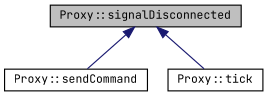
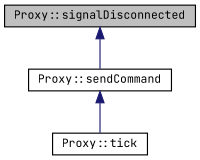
(185, 52) -> (100, 118)
